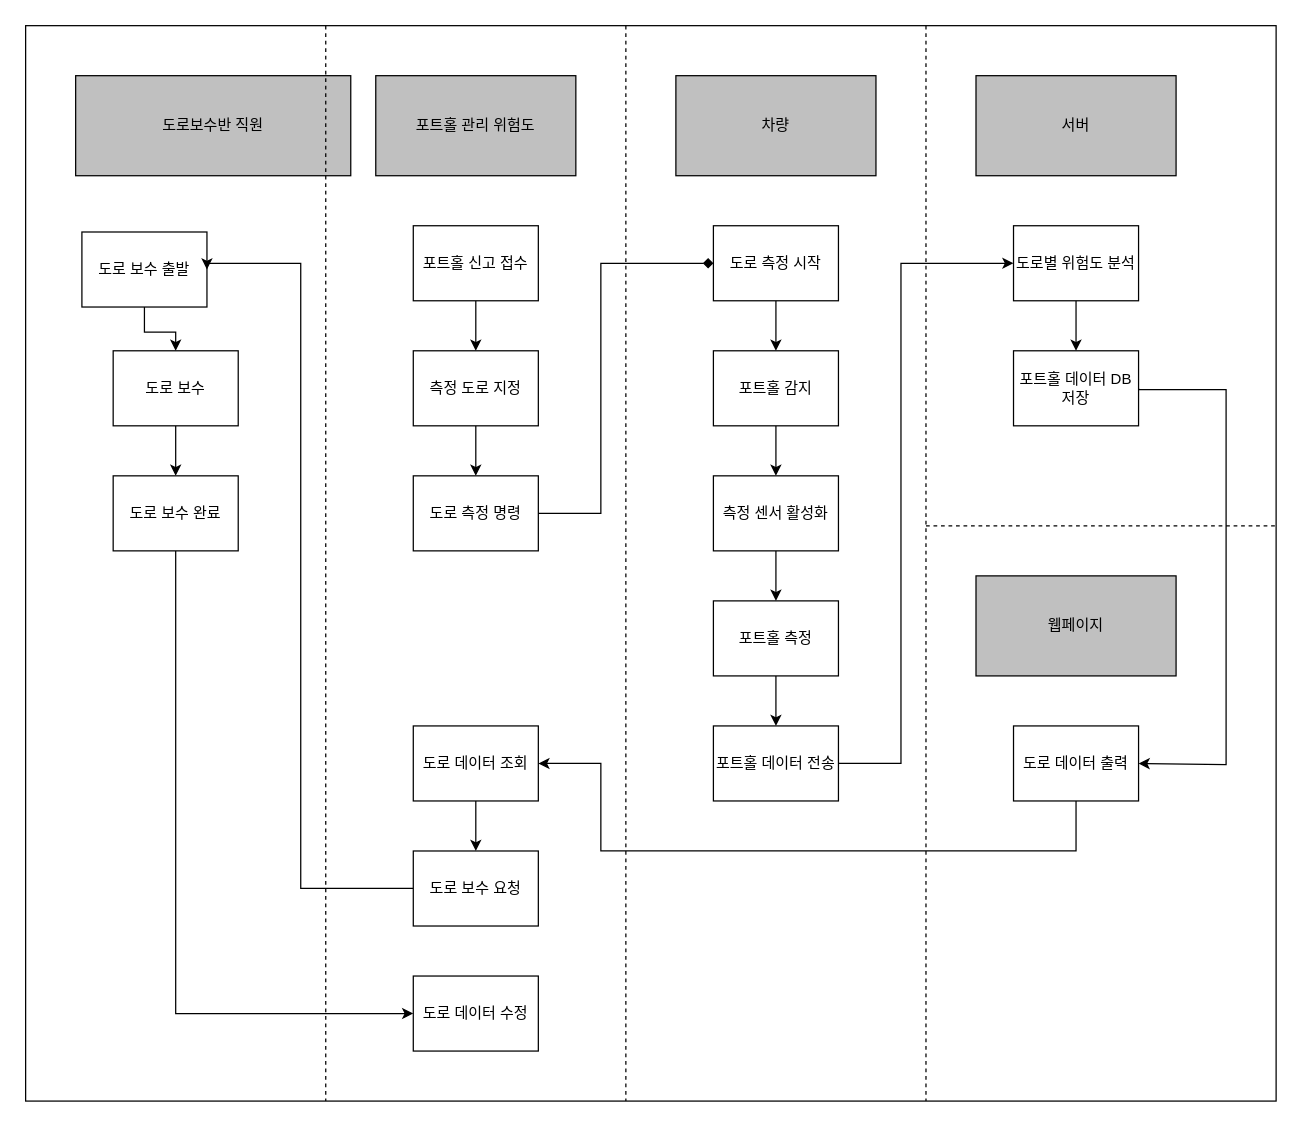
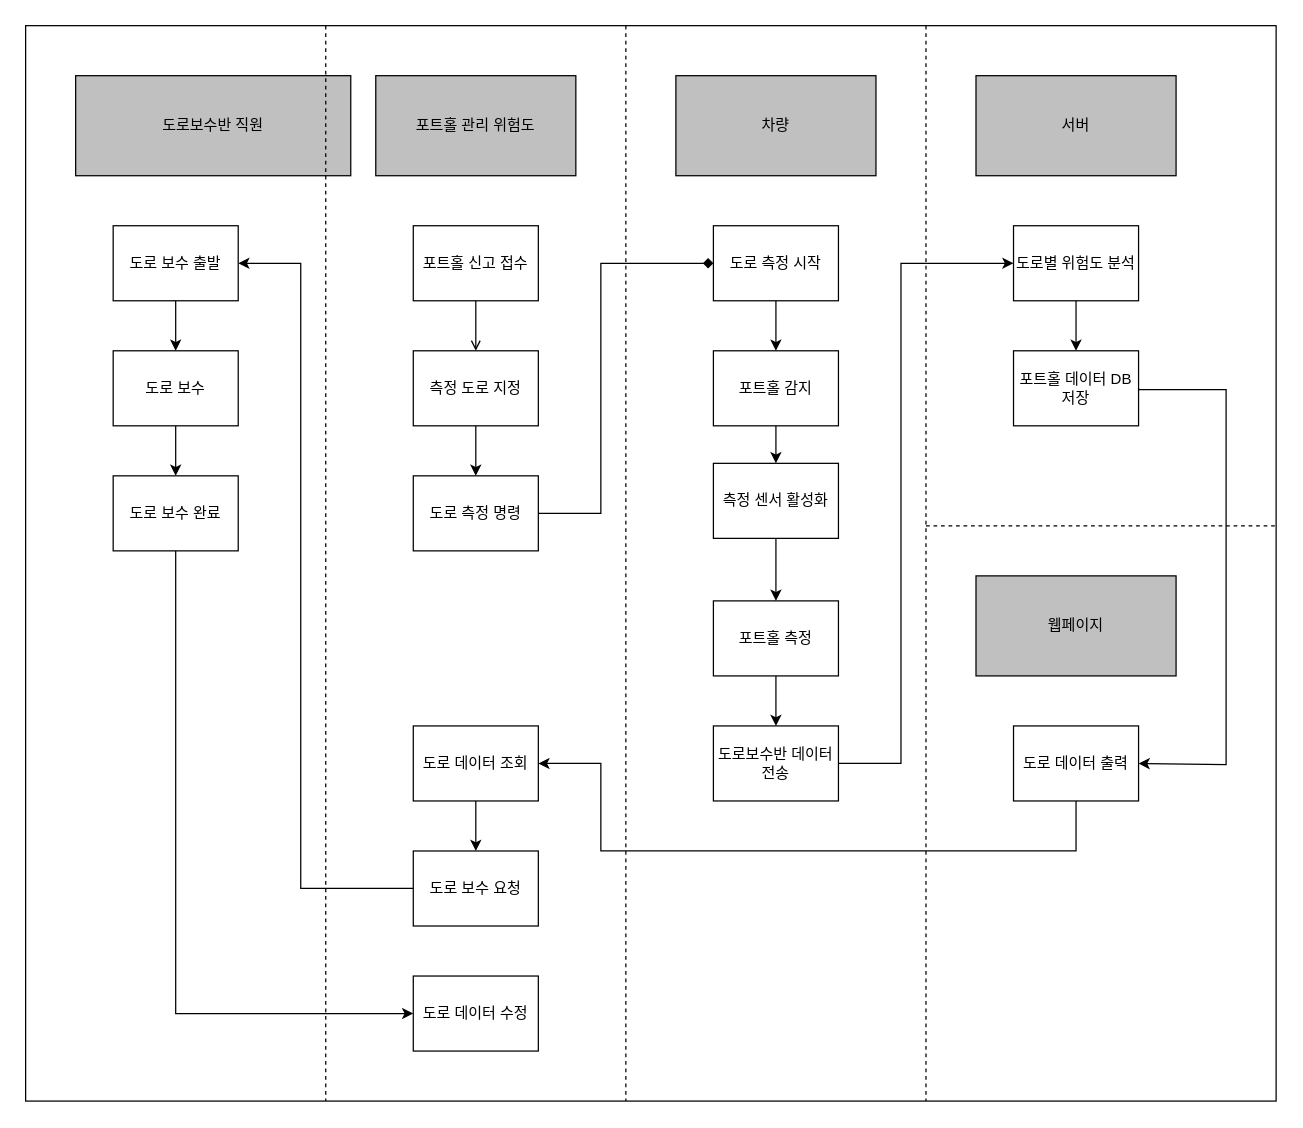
(144, 269) -> (176, 263)
(476, 341) -> (476, 343)
(776, 513) -> (776, 501)
(776, 763) -> (776, 763)
